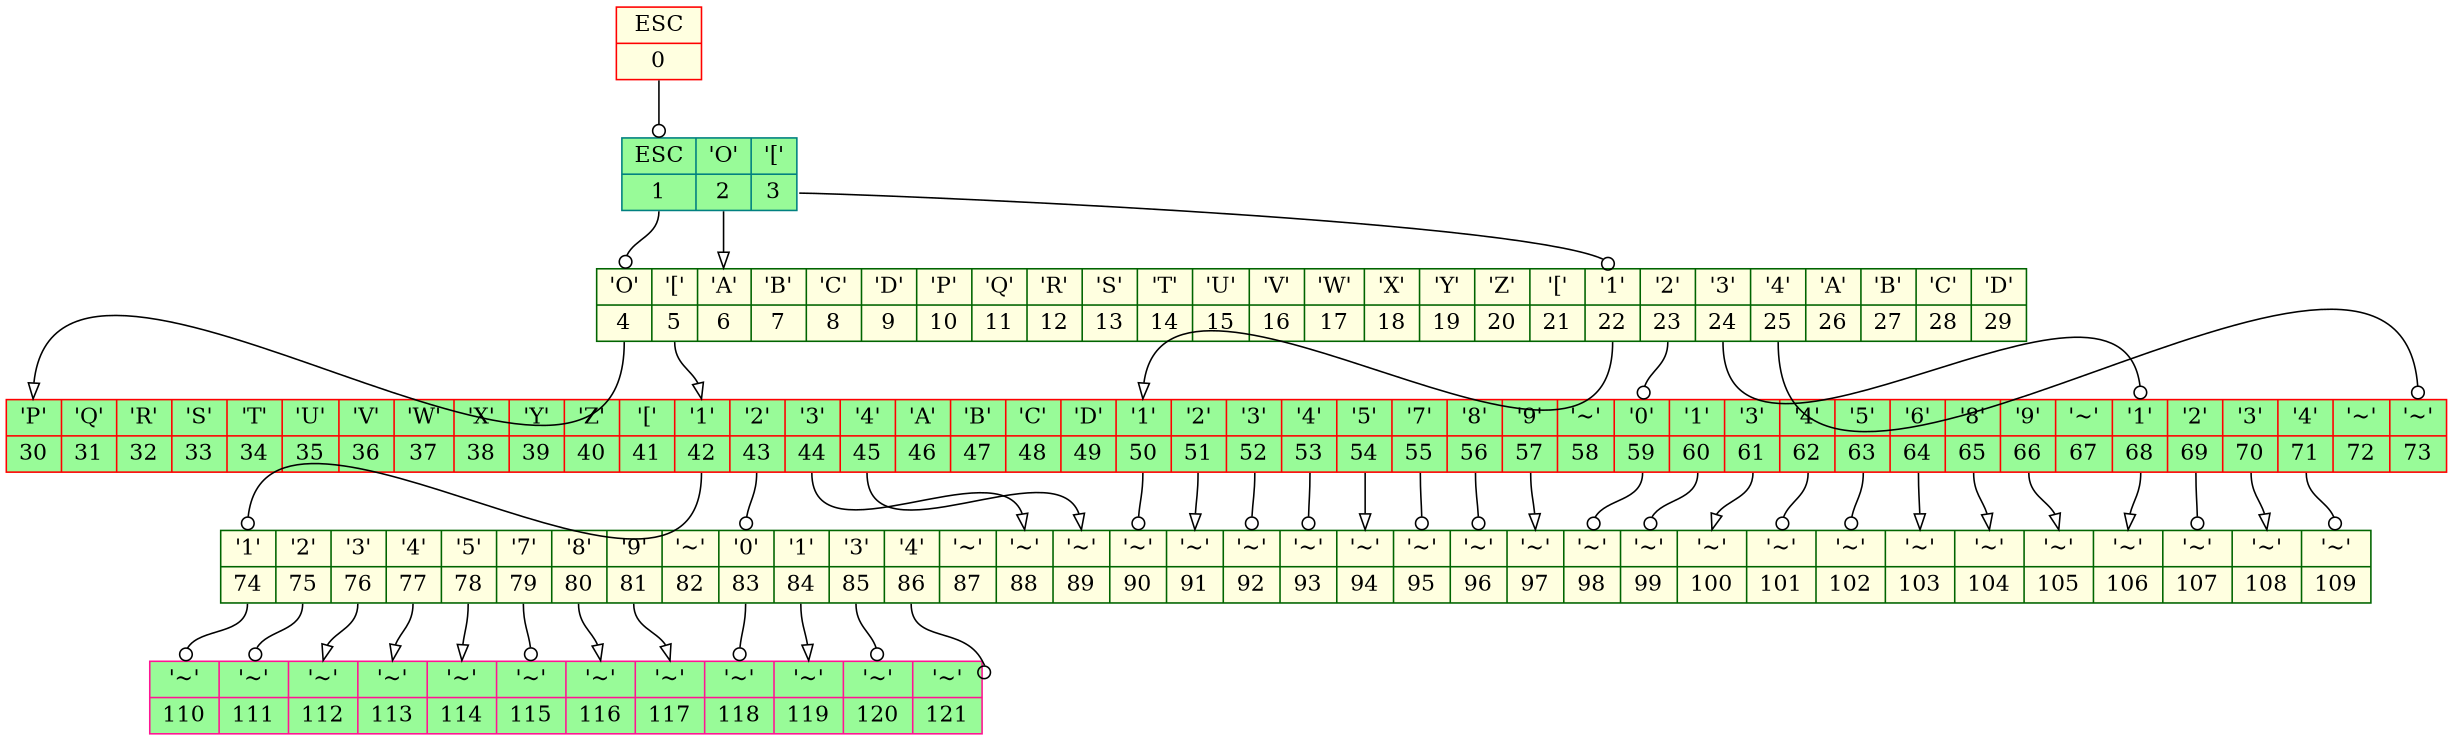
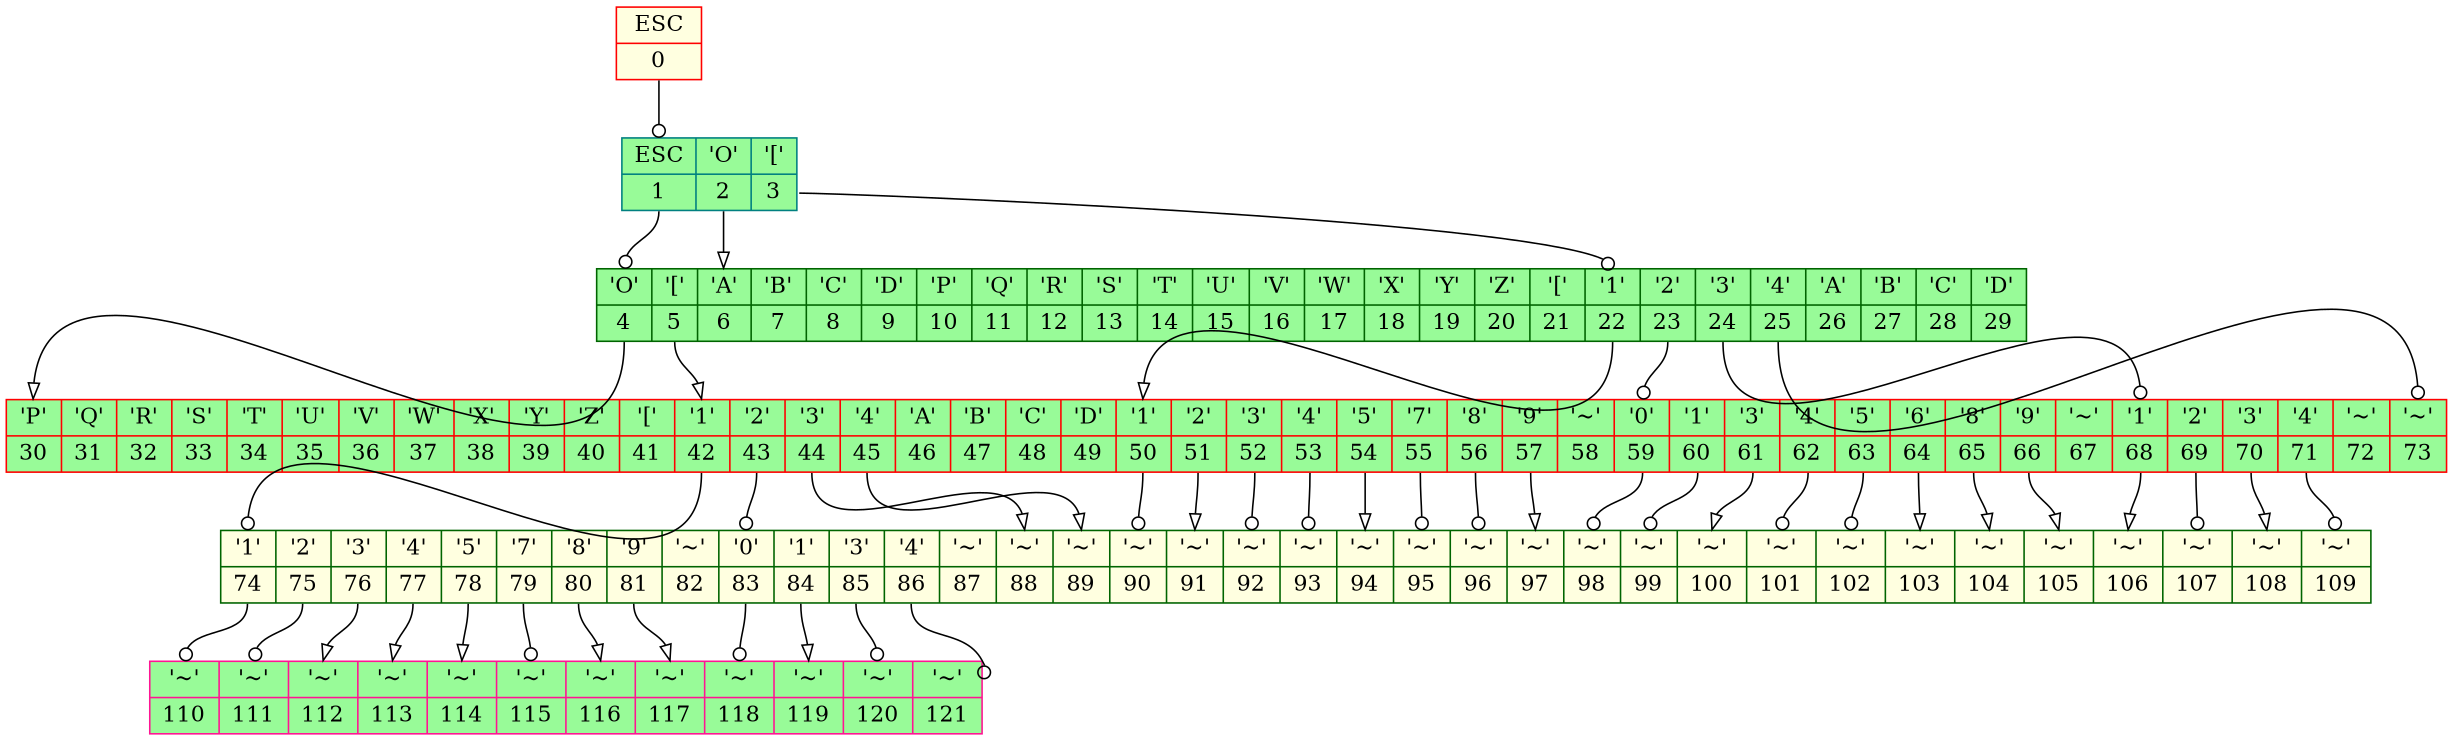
(1312, 305) -> (1312, 305)
